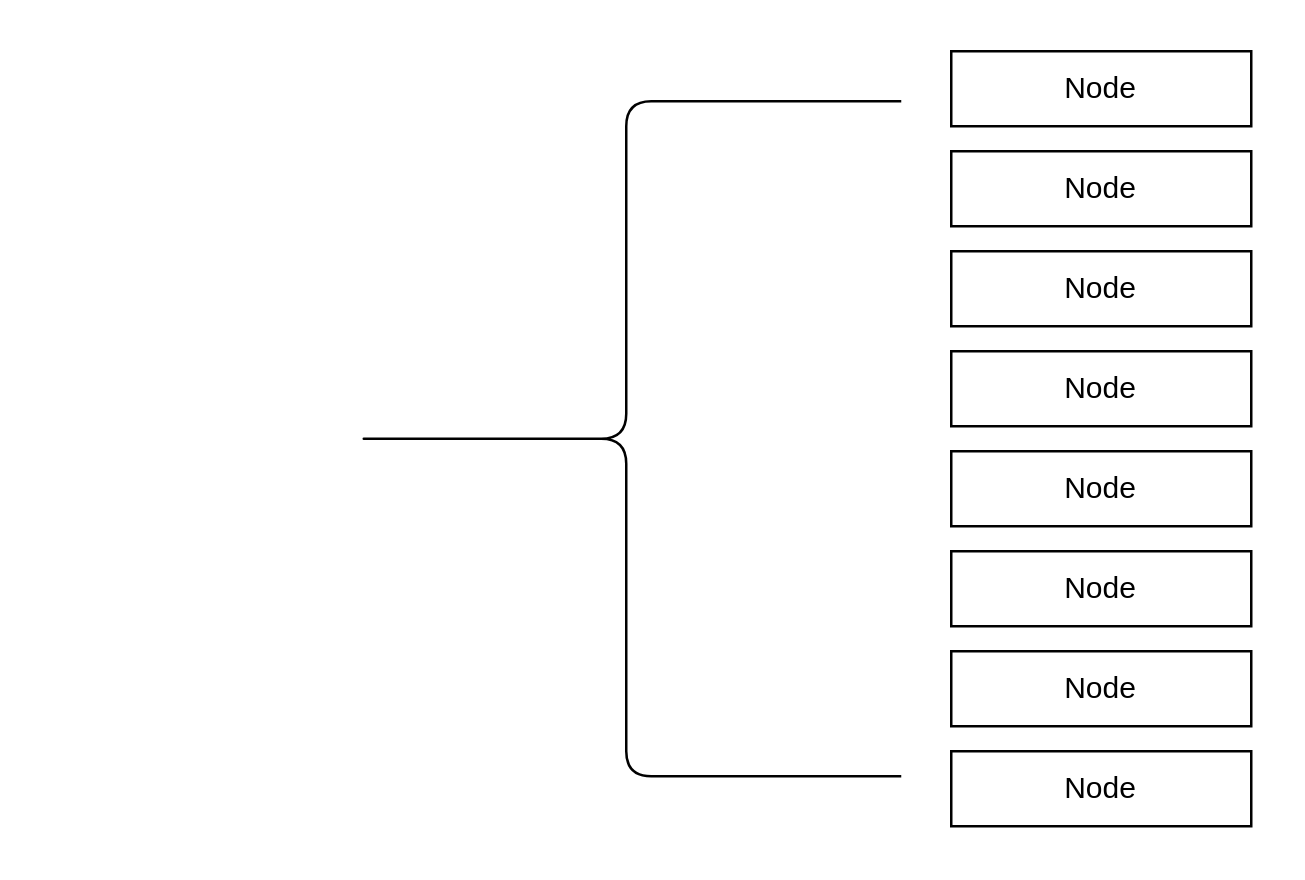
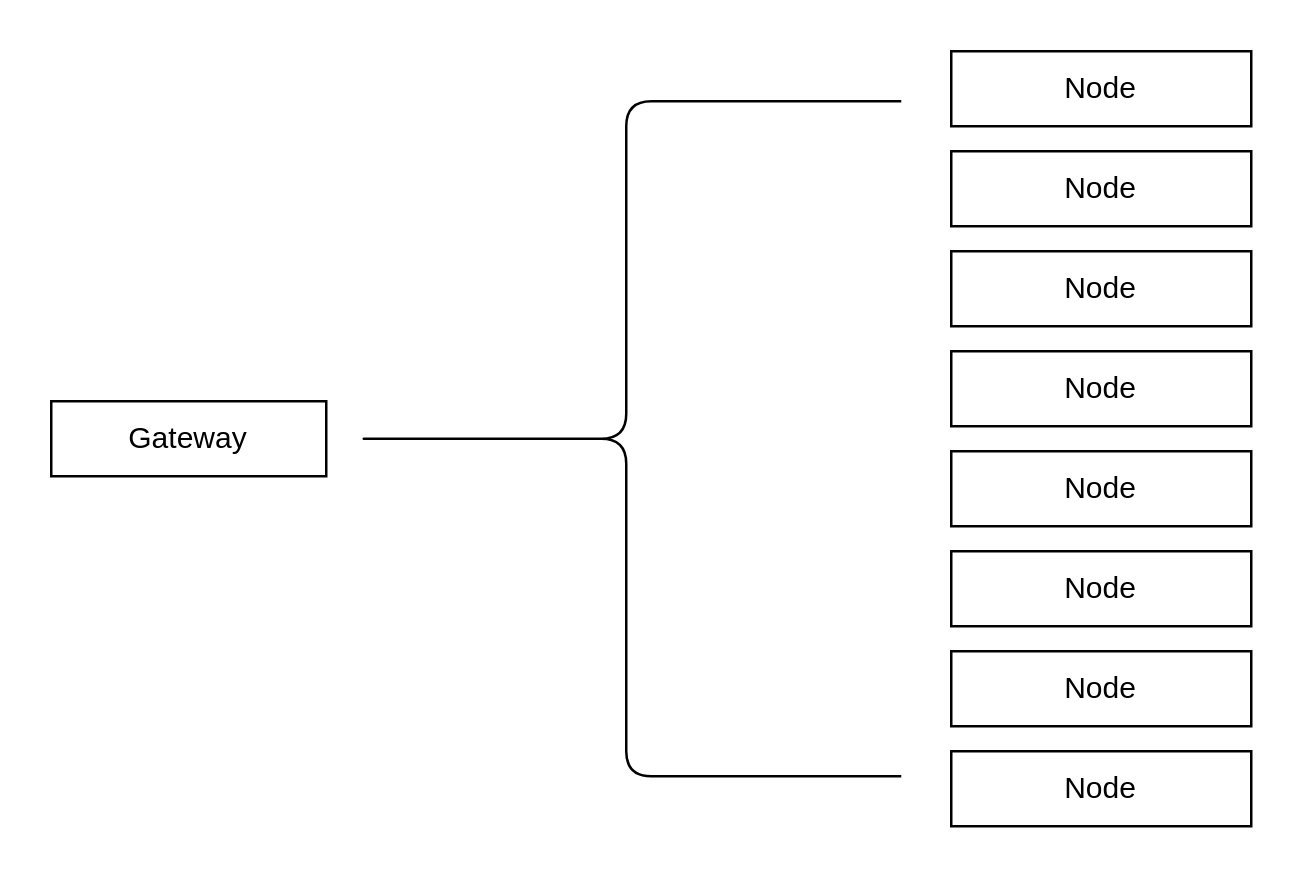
none -> (189, 439)
